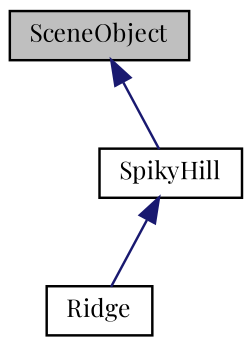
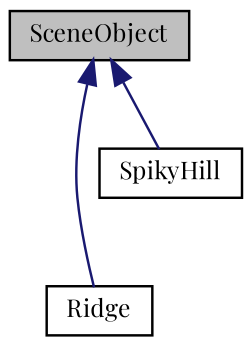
(129, 253) -> (77, 186)
